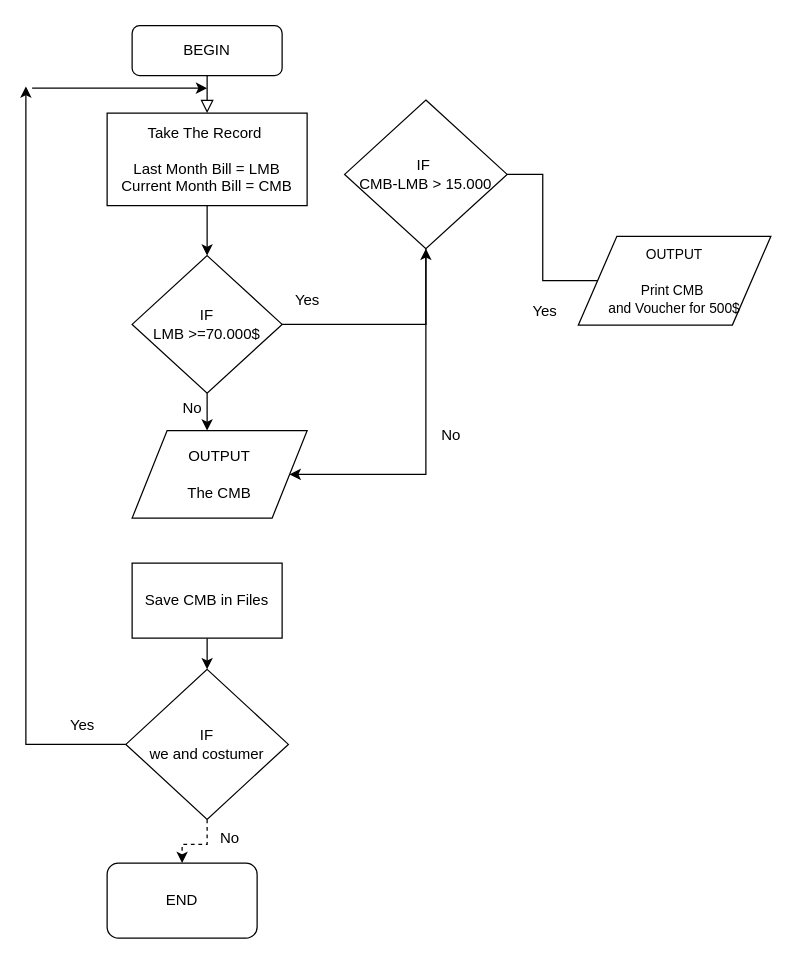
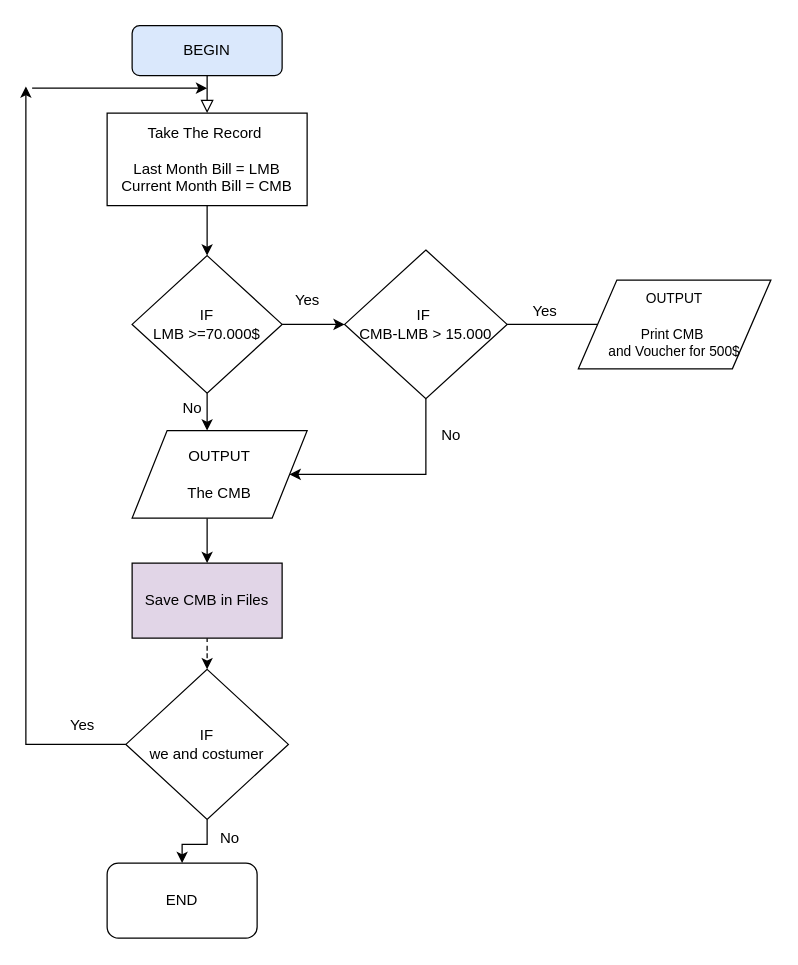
(207, 51) -> (207, 51)
(426, 174) -> (426, 324)
(674, 281) -> (674, 324)
none -> (207, 536)
(207, 601) -> (207, 601)
(207, 657) -> (207, 657)
(201, 844) -> (201, 844)
